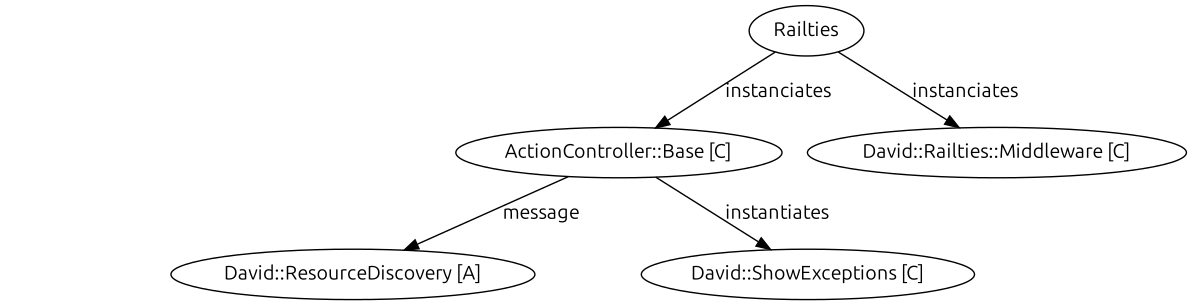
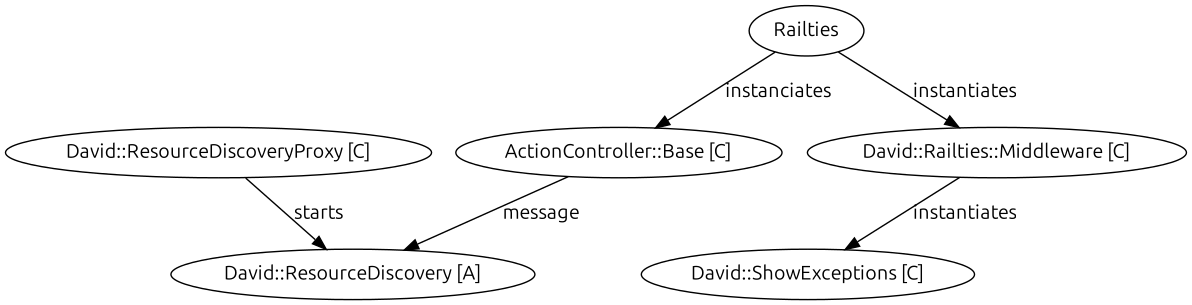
(965, 92) -> (965, 92)
none -> (219, 153)
(707, 209) -> (908, 210)
